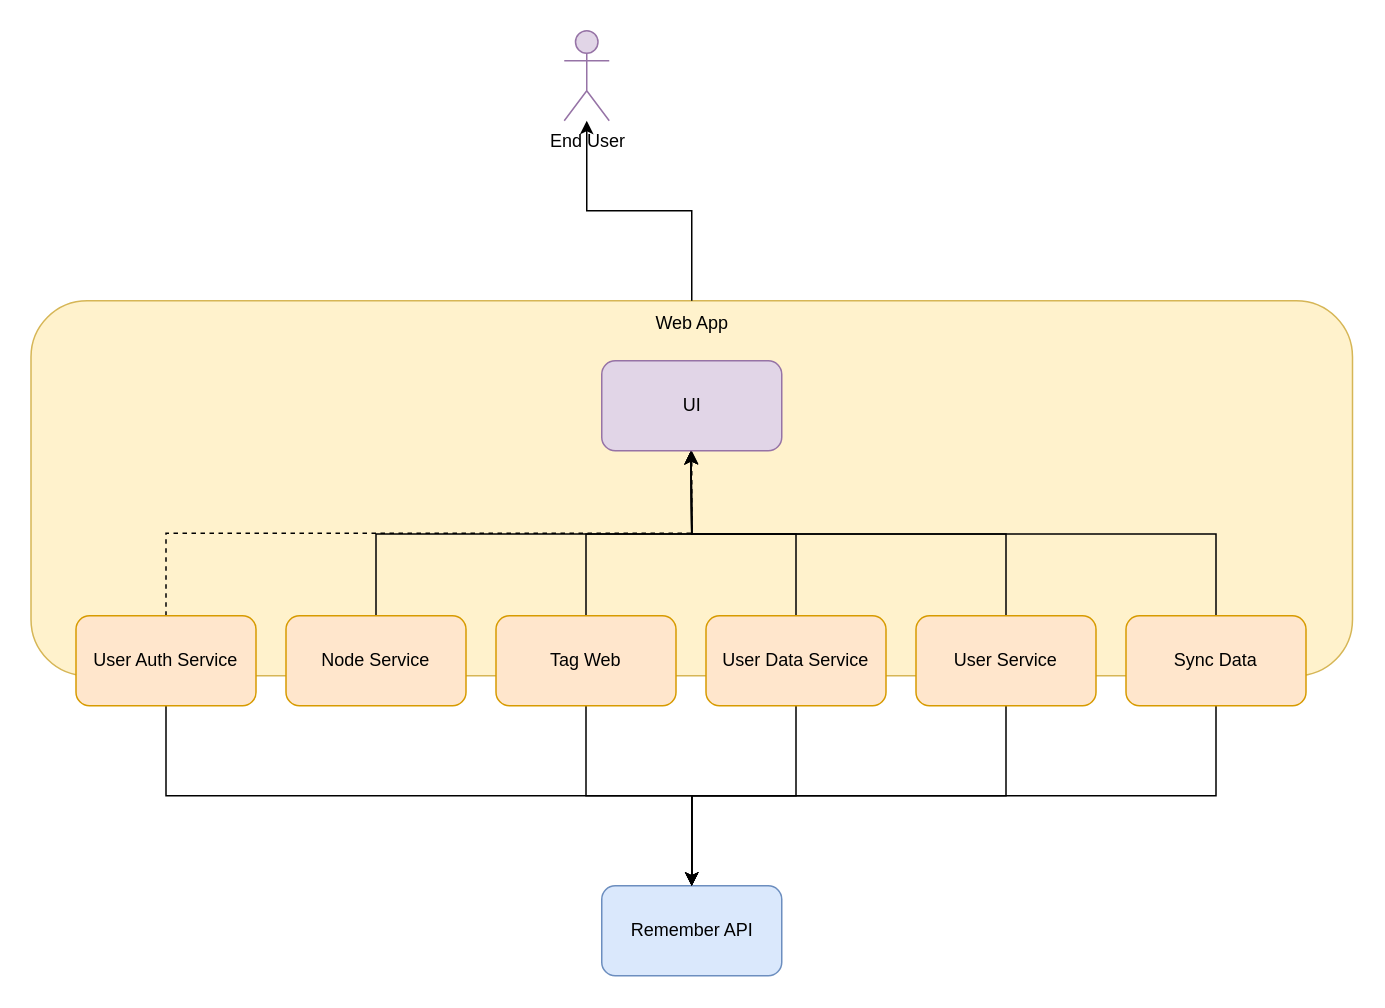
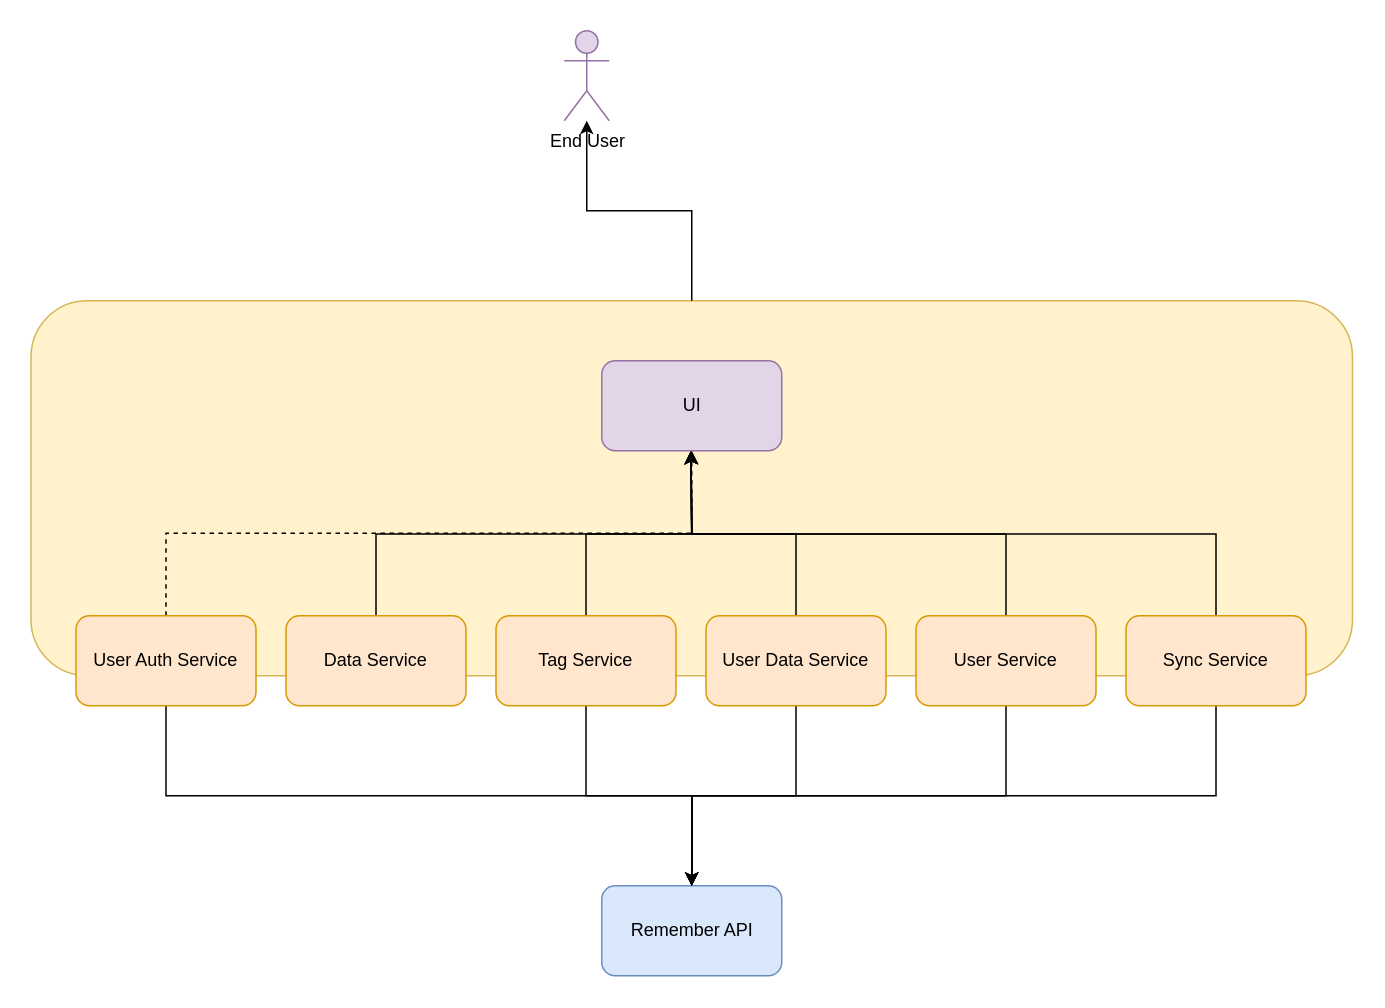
(692, 323) -> none
(376, 661) -> (376, 661)
(586, 661) -> (586, 661)
(1216, 661) -> (1216, 661)
